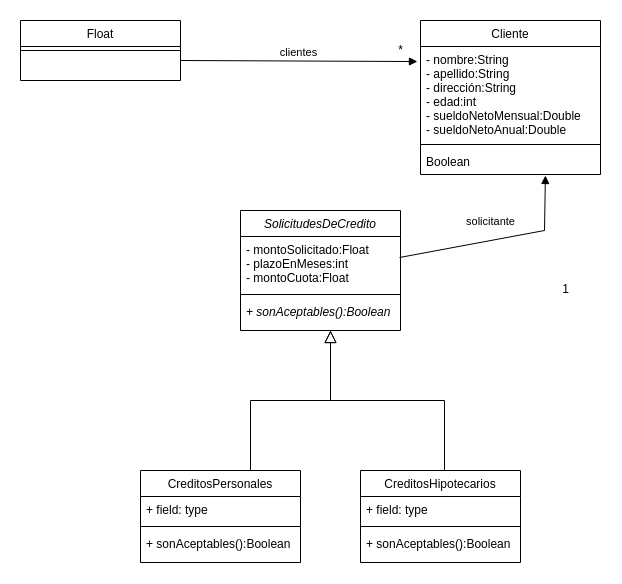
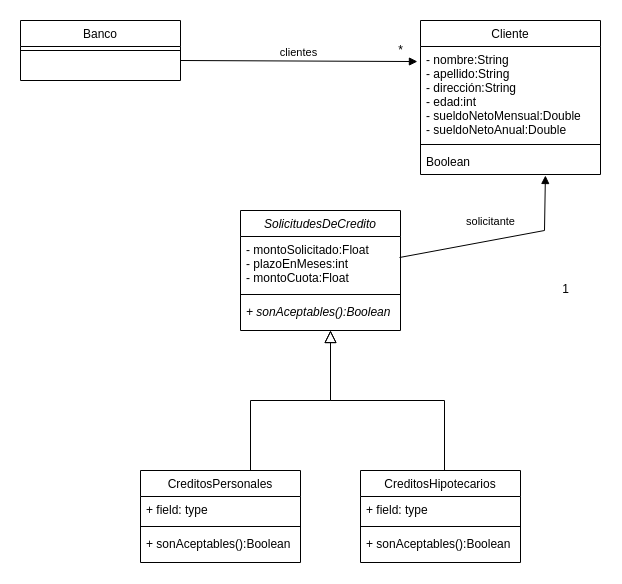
(100, 34) -> (100, 34)
